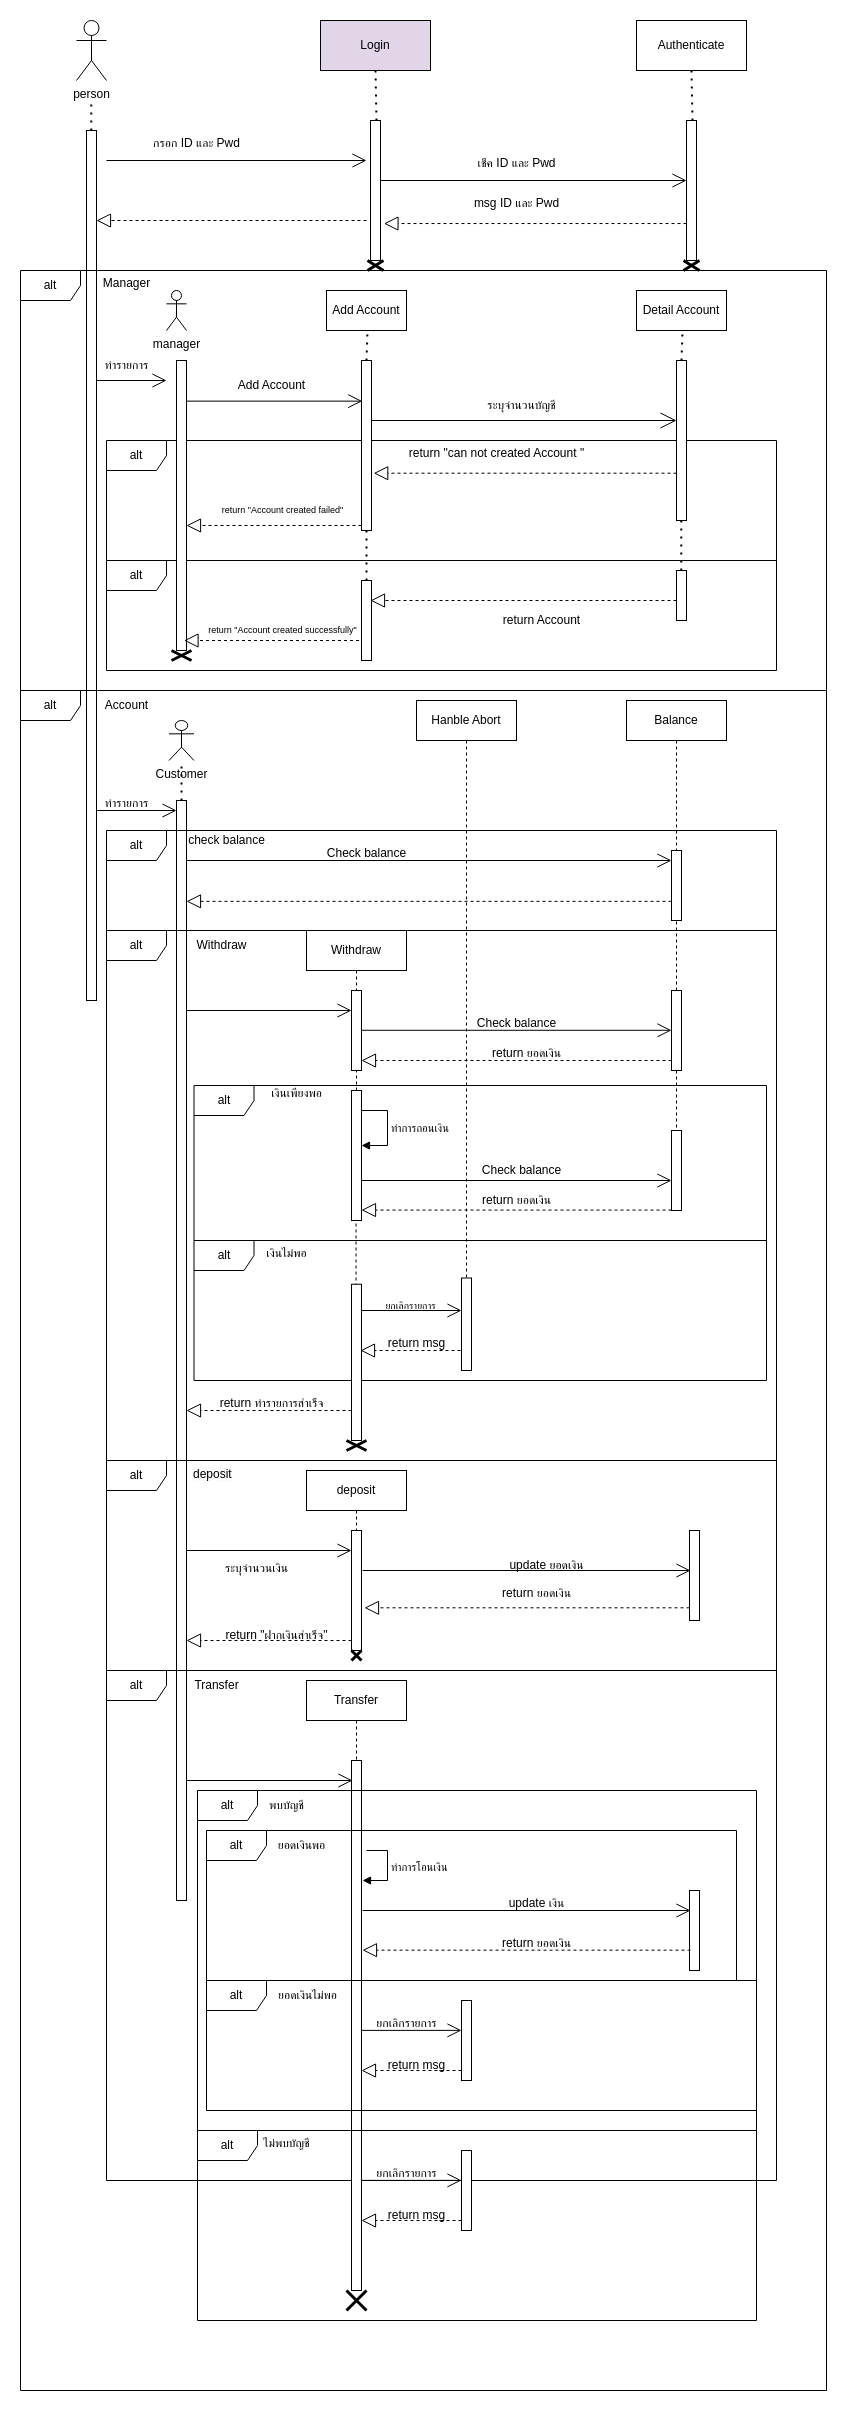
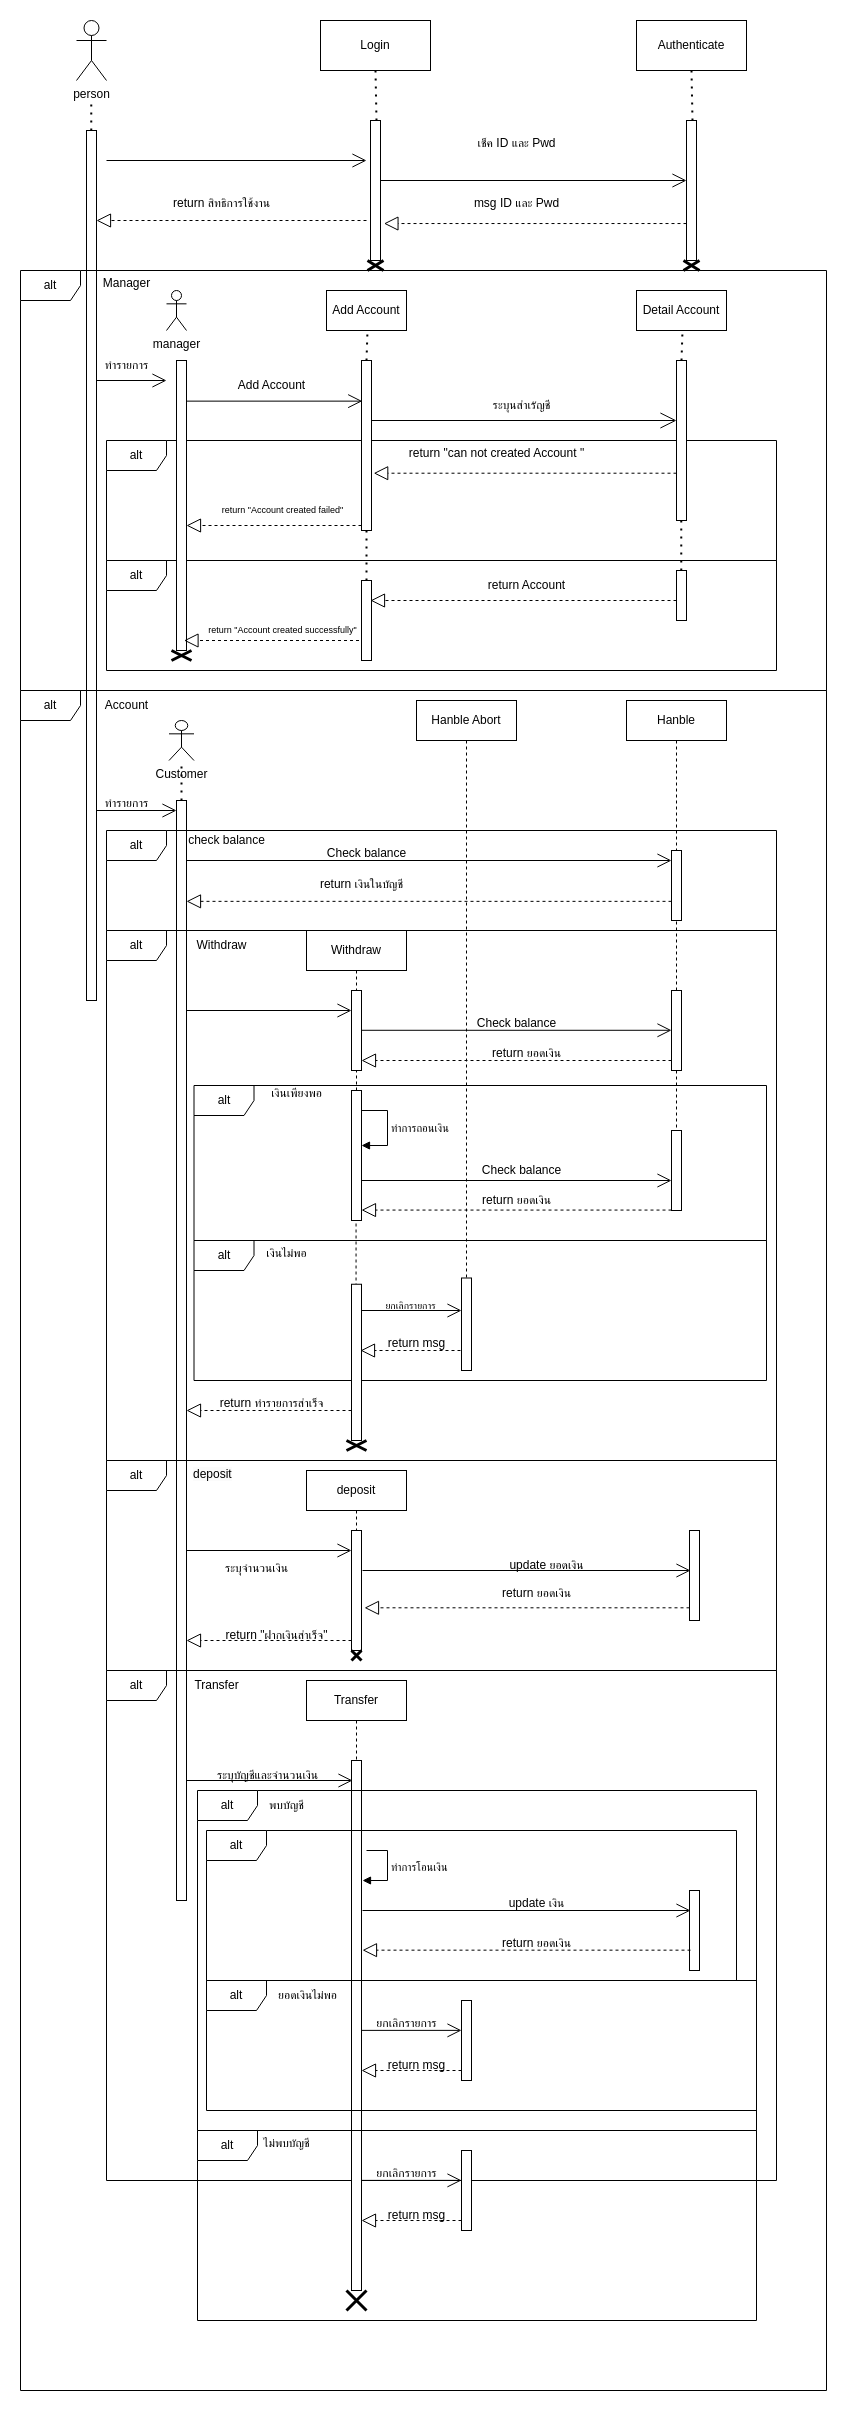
(376, 46) -> (376, 46)
(197, 144) -> none
(517, 164) -> (517, 144)
none -> (222, 204)
(522, 406) -> (522, 406)
(542, 621) -> (527, 586)
(677, 721) -> (677, 721)
none -> (362, 884)
none -> (268, 1776)
(302, 1846) -> none
